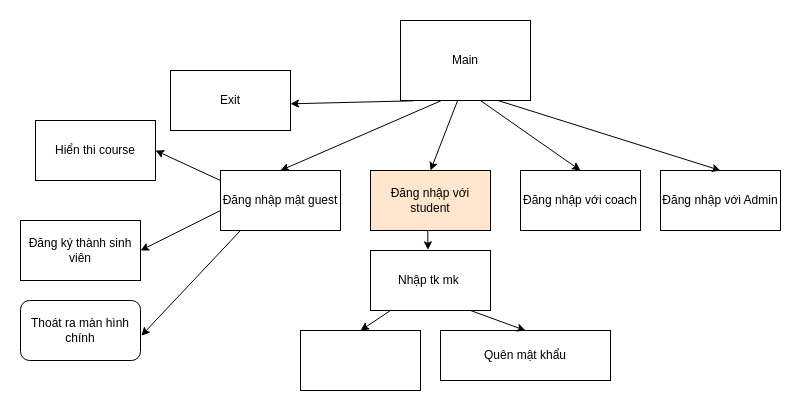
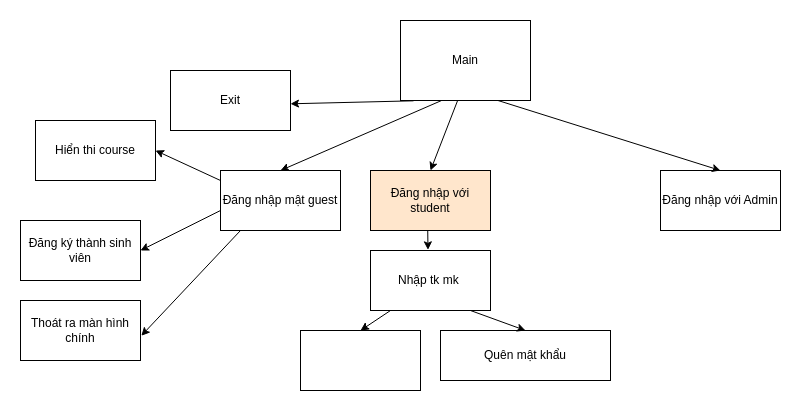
(528, 134) -> none
(581, 201) -> none
(81, 331) -> (81, 331)
